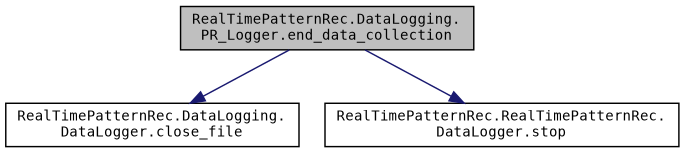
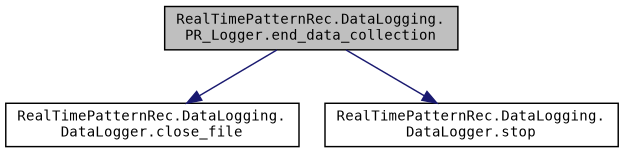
(502, 125) -> (472, 125)
